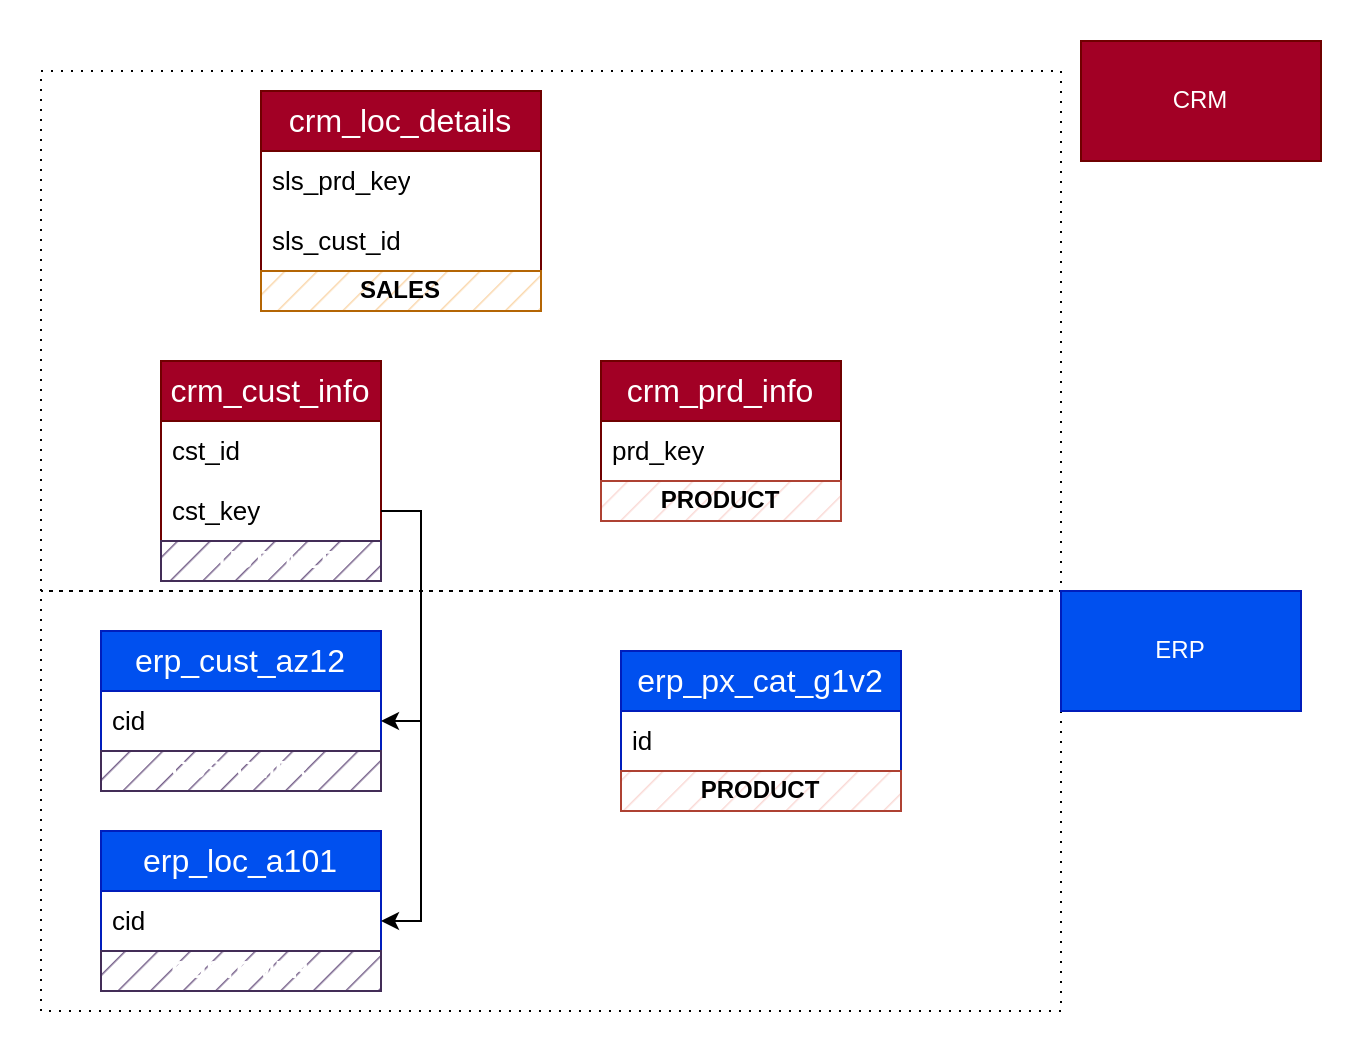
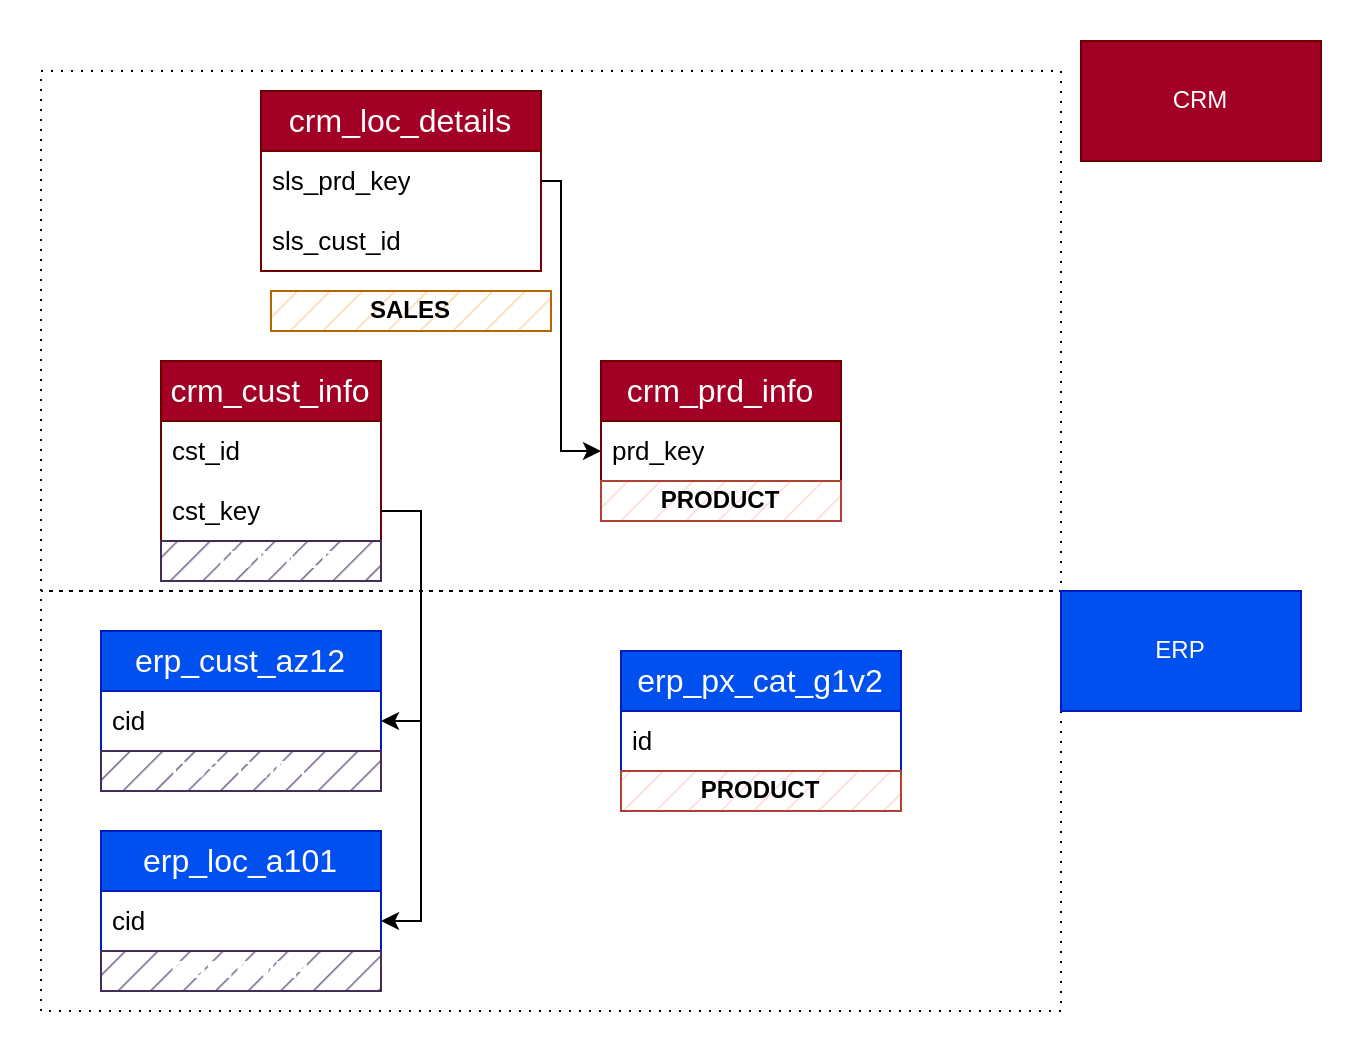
(401, 291) -> (411, 311)
none -> (561, 321)
